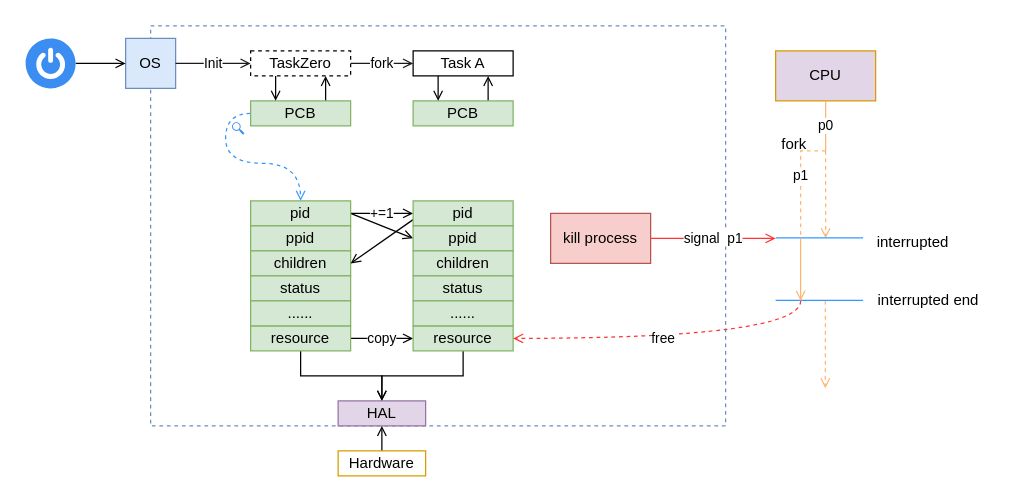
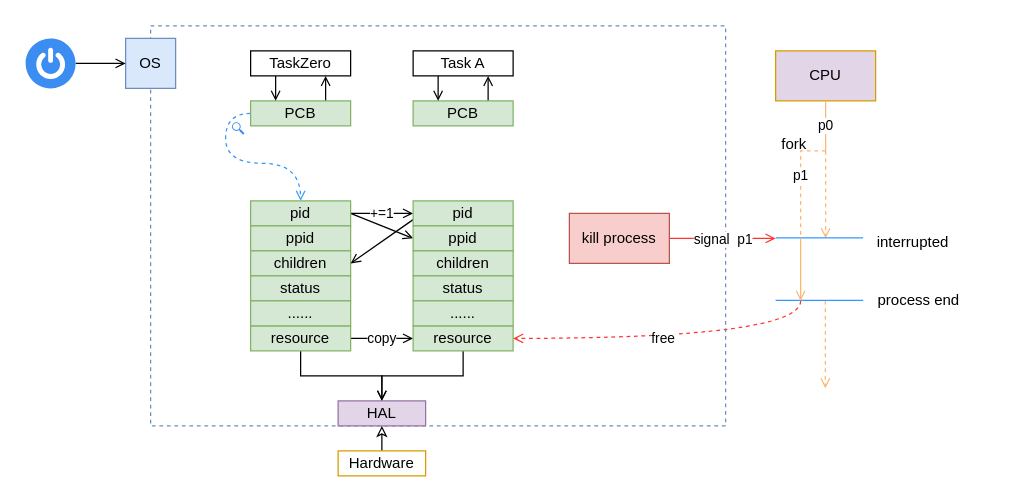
(212, 63) -> none
(301, 63) -> (301, 63)
(380, 63) -> none
(601, 238) -> (619, 238)
(933, 301) -> (922, 301)
(382, 432) -> (382, 436)
